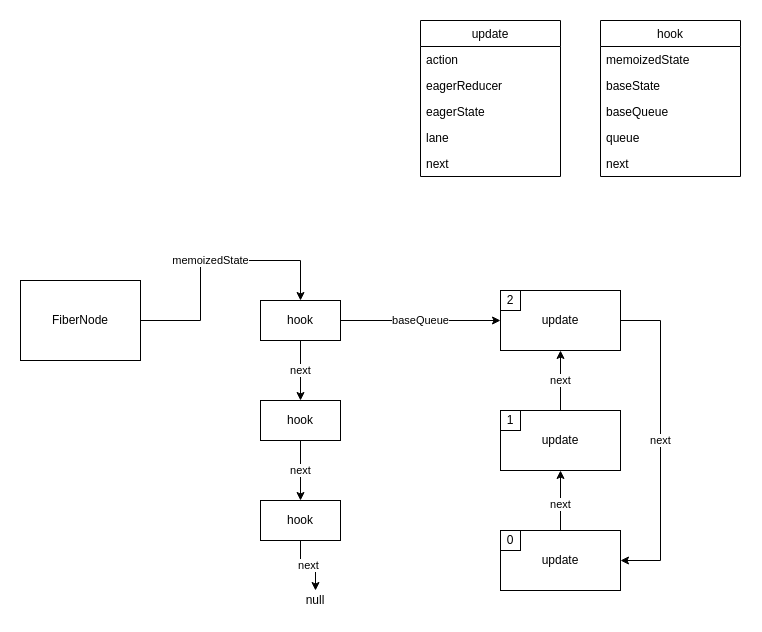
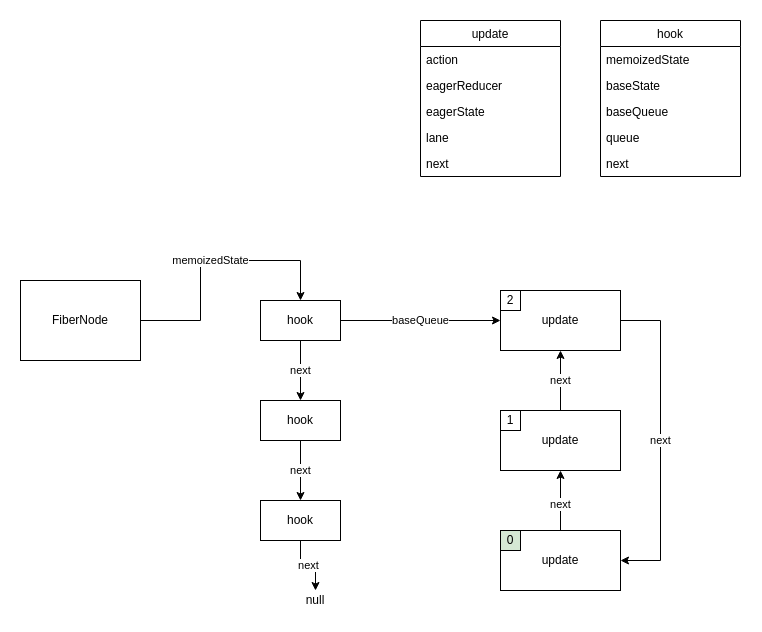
(511, 541) -> (511, 541)
